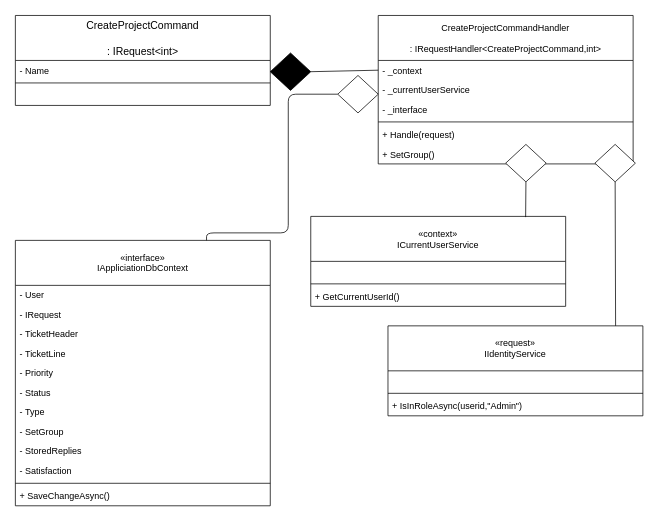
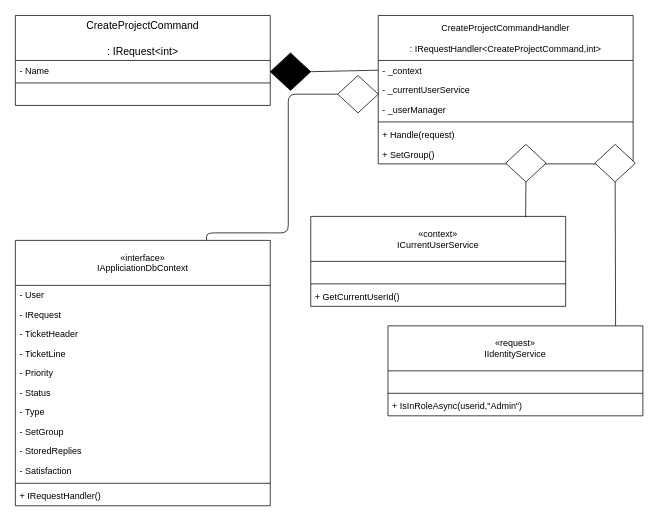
(412, 110) -> (418, 110)
(67, 497) -> (66, 497)
